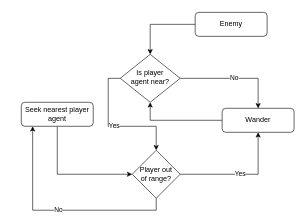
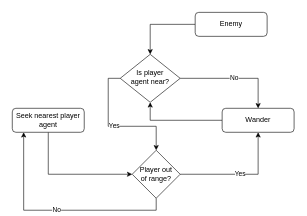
(57, 114) -> (48, 120)
